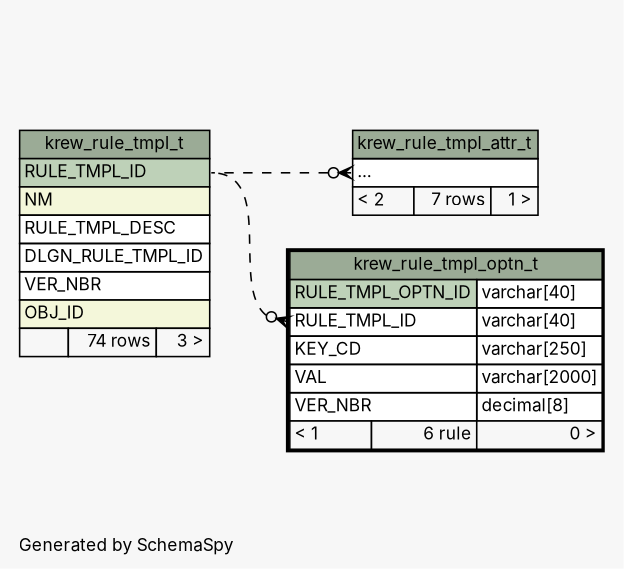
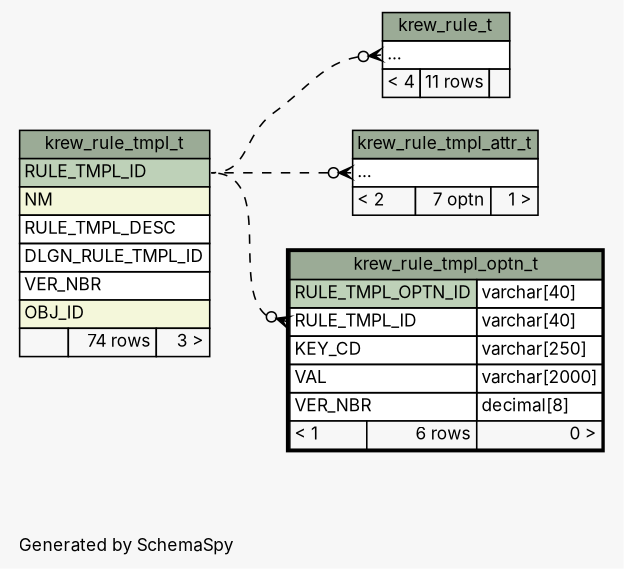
none -> (445, 55)
(459, 200) -> (459, 200)
(448, 434) -> (444, 434)
